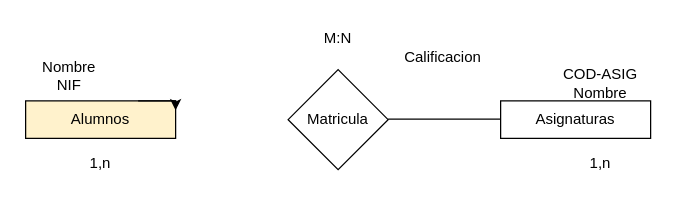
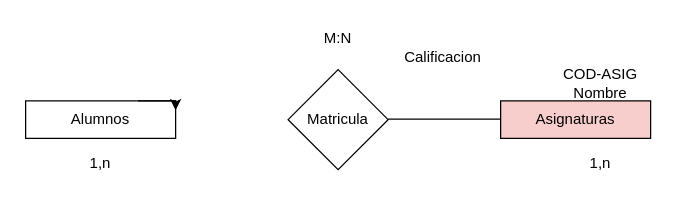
(69, 76) -> none
(101, 119) -> (101, 119)
(576, 119) -> (576, 119)
